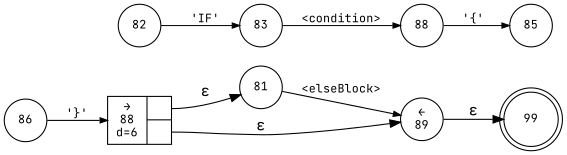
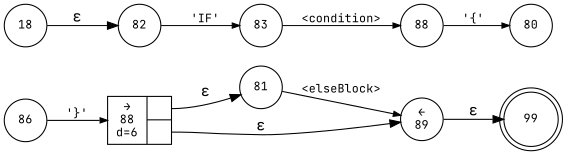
none -> (26, 26)
(531, 26) -> (531, 26)
